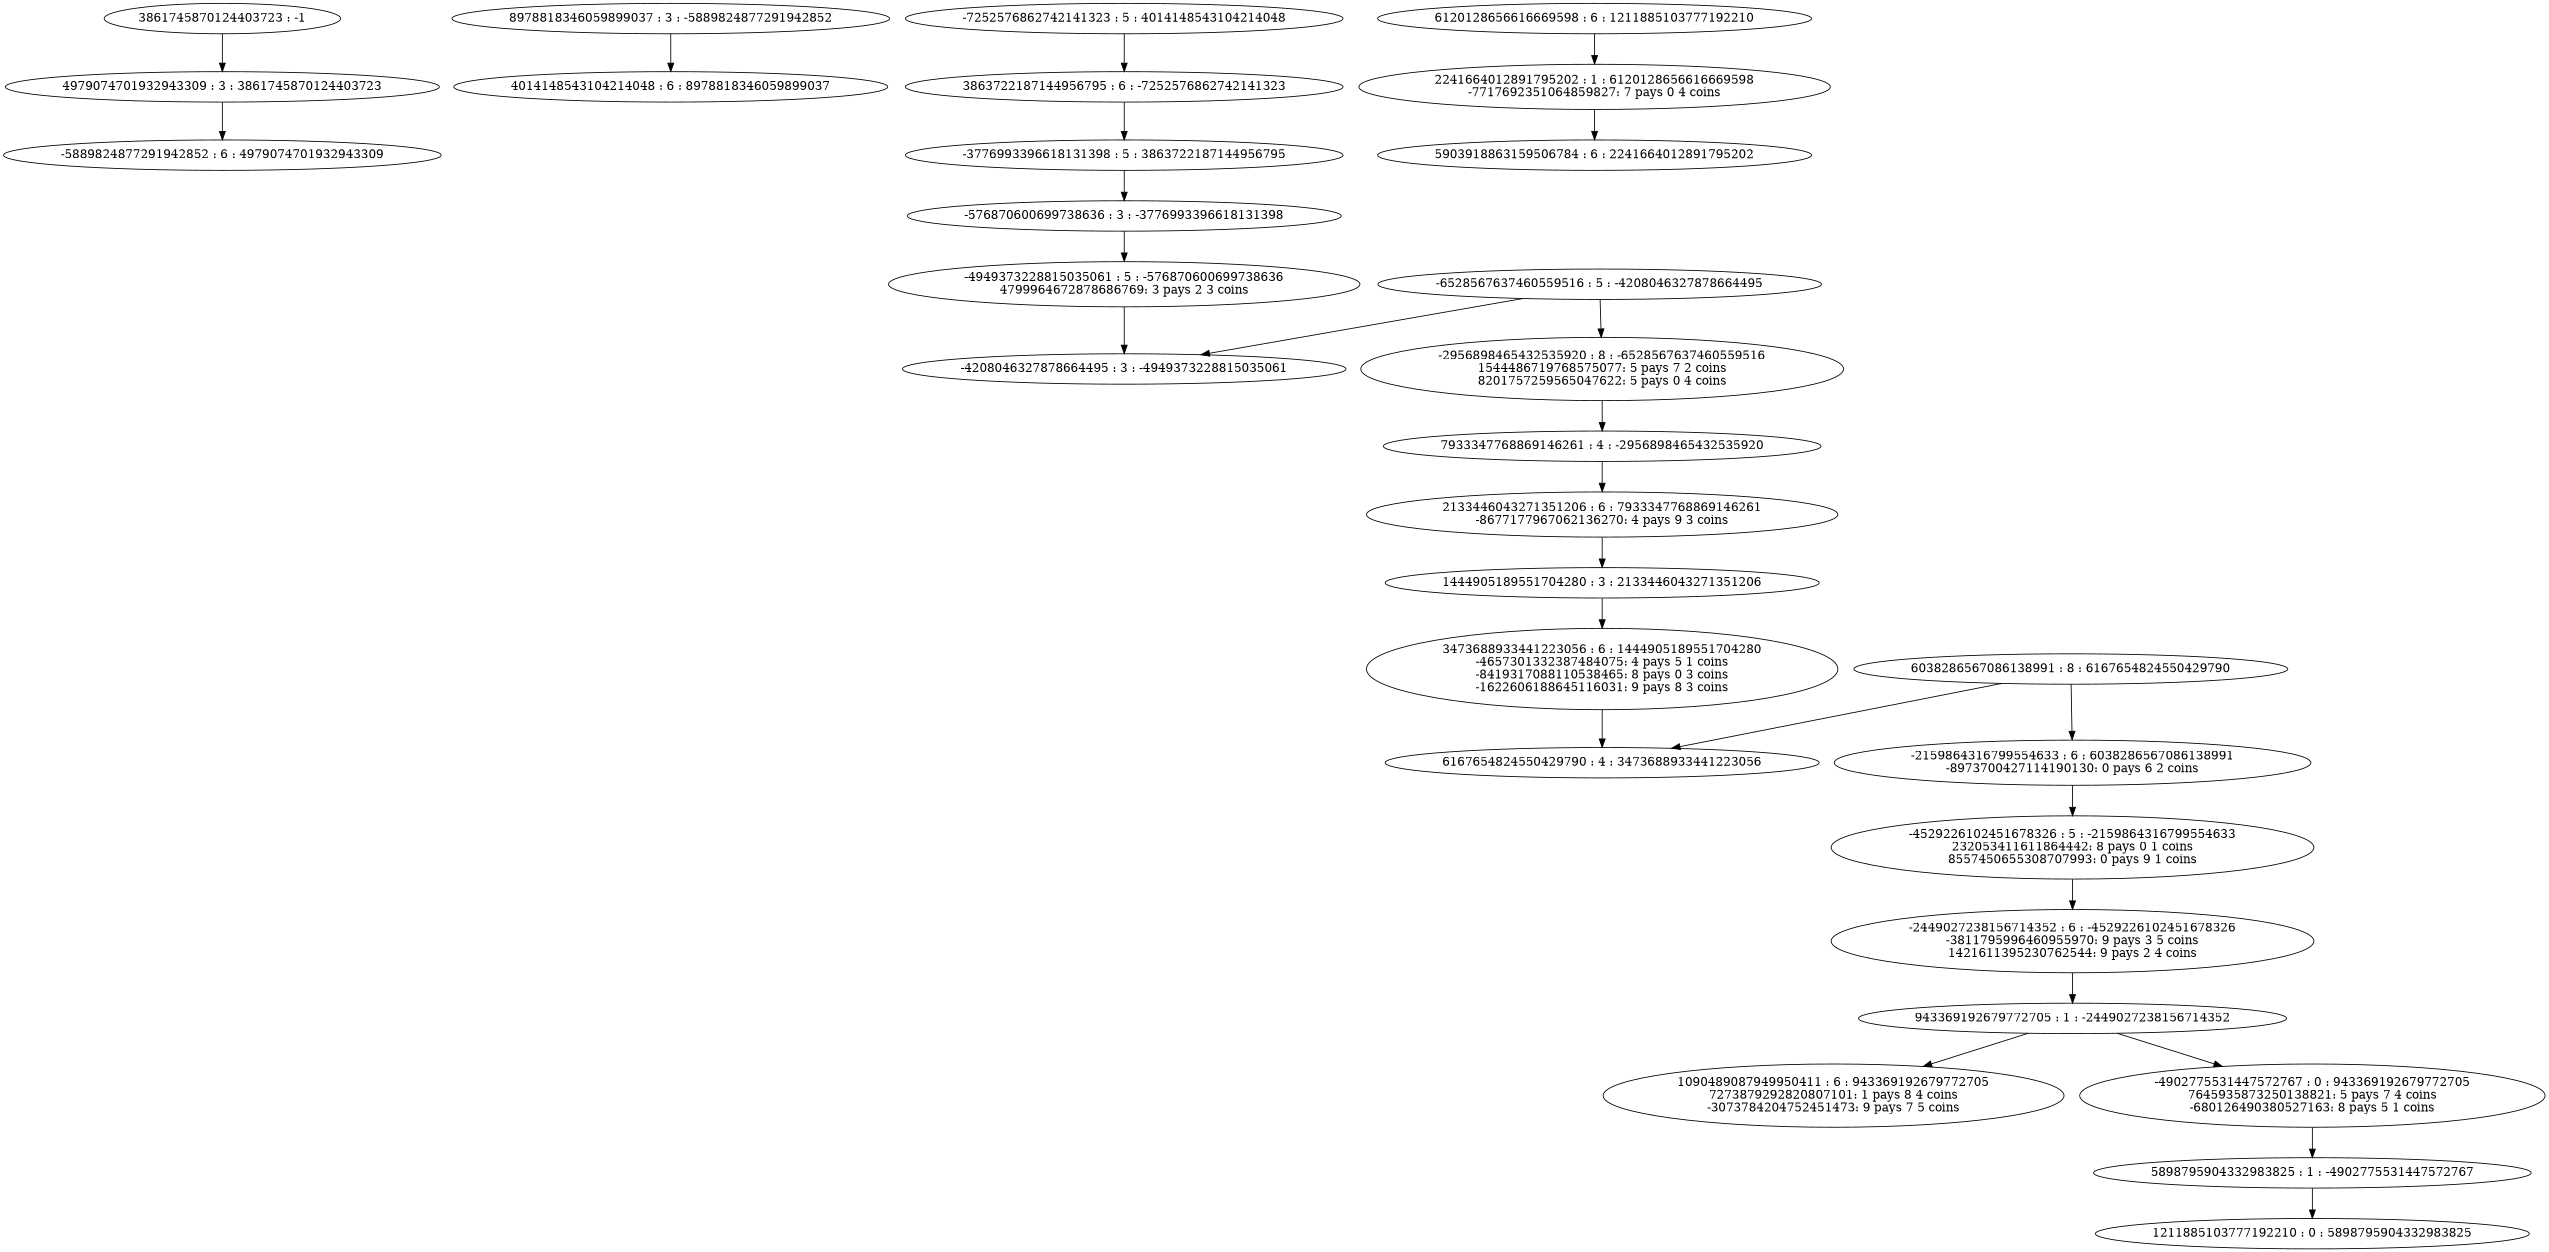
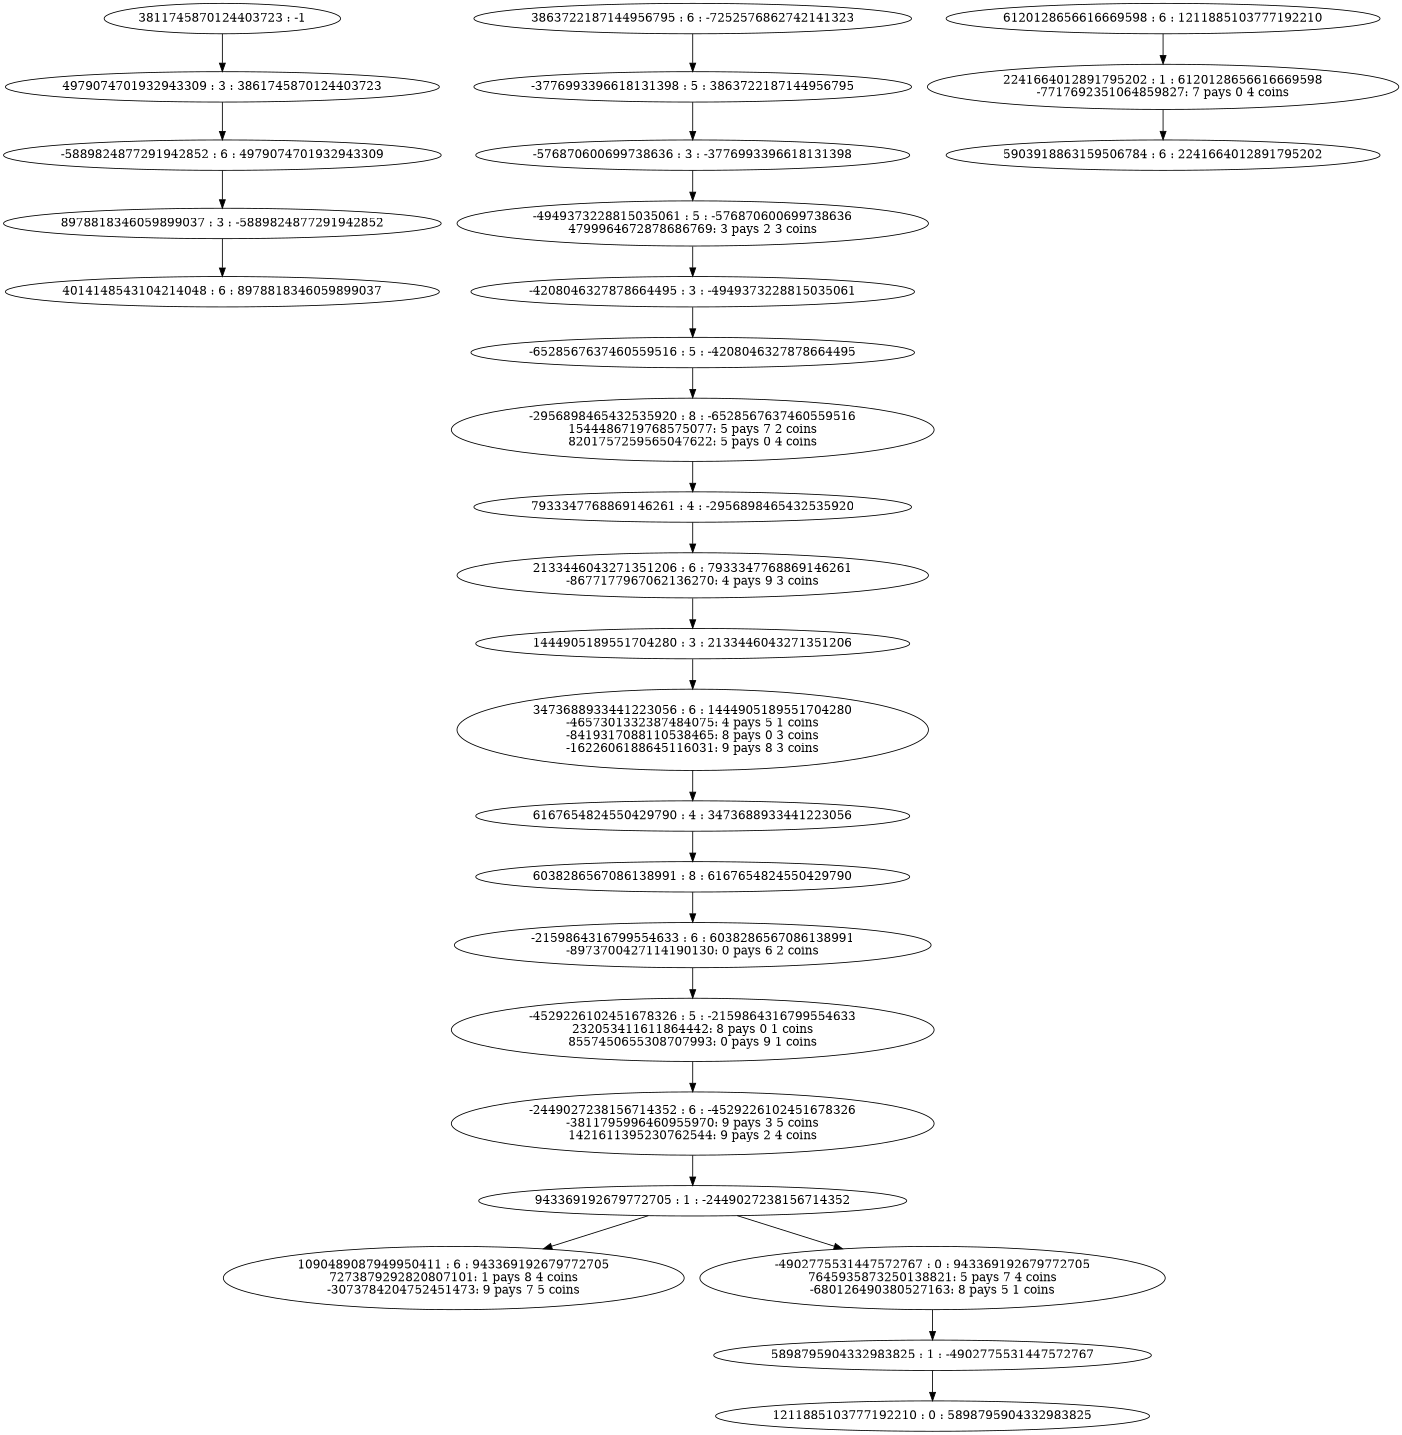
(222, 19) -> (222, 19)
(1124, 19) -> none
none -> (222, 185)
(1366, 326) -> (693, 318)
(1841, 715) -> (693, 842)
